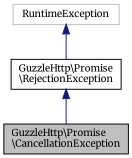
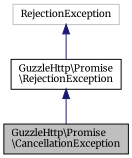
(66, 14) -> (66, 14)
